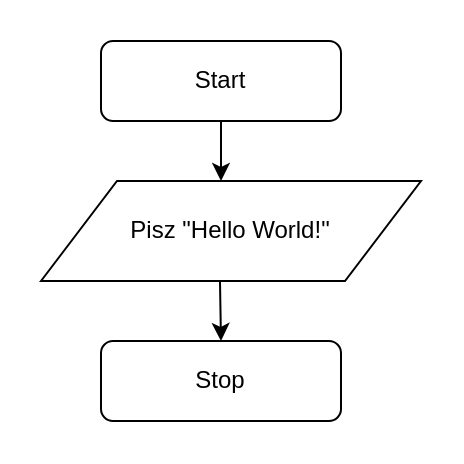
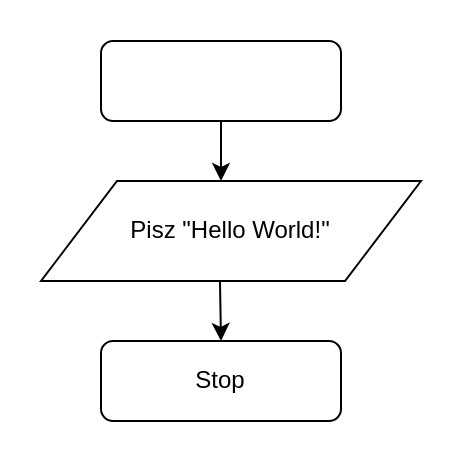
(221, 81) -> none
